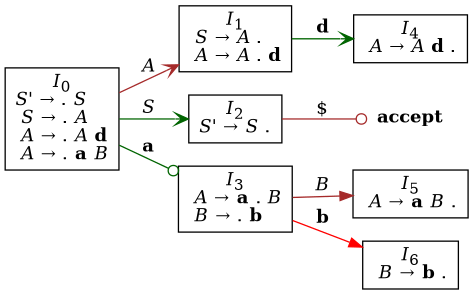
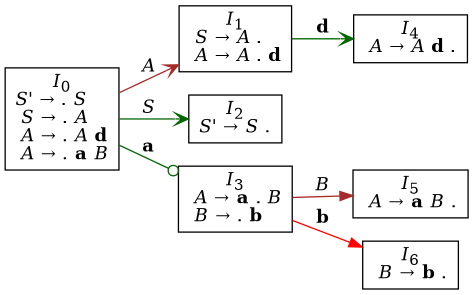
(411, 119) -> none
